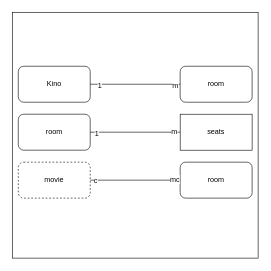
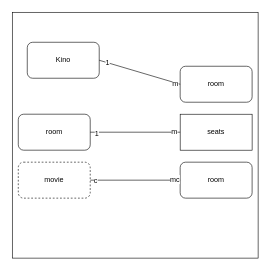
(54, 84) -> (63, 60)
